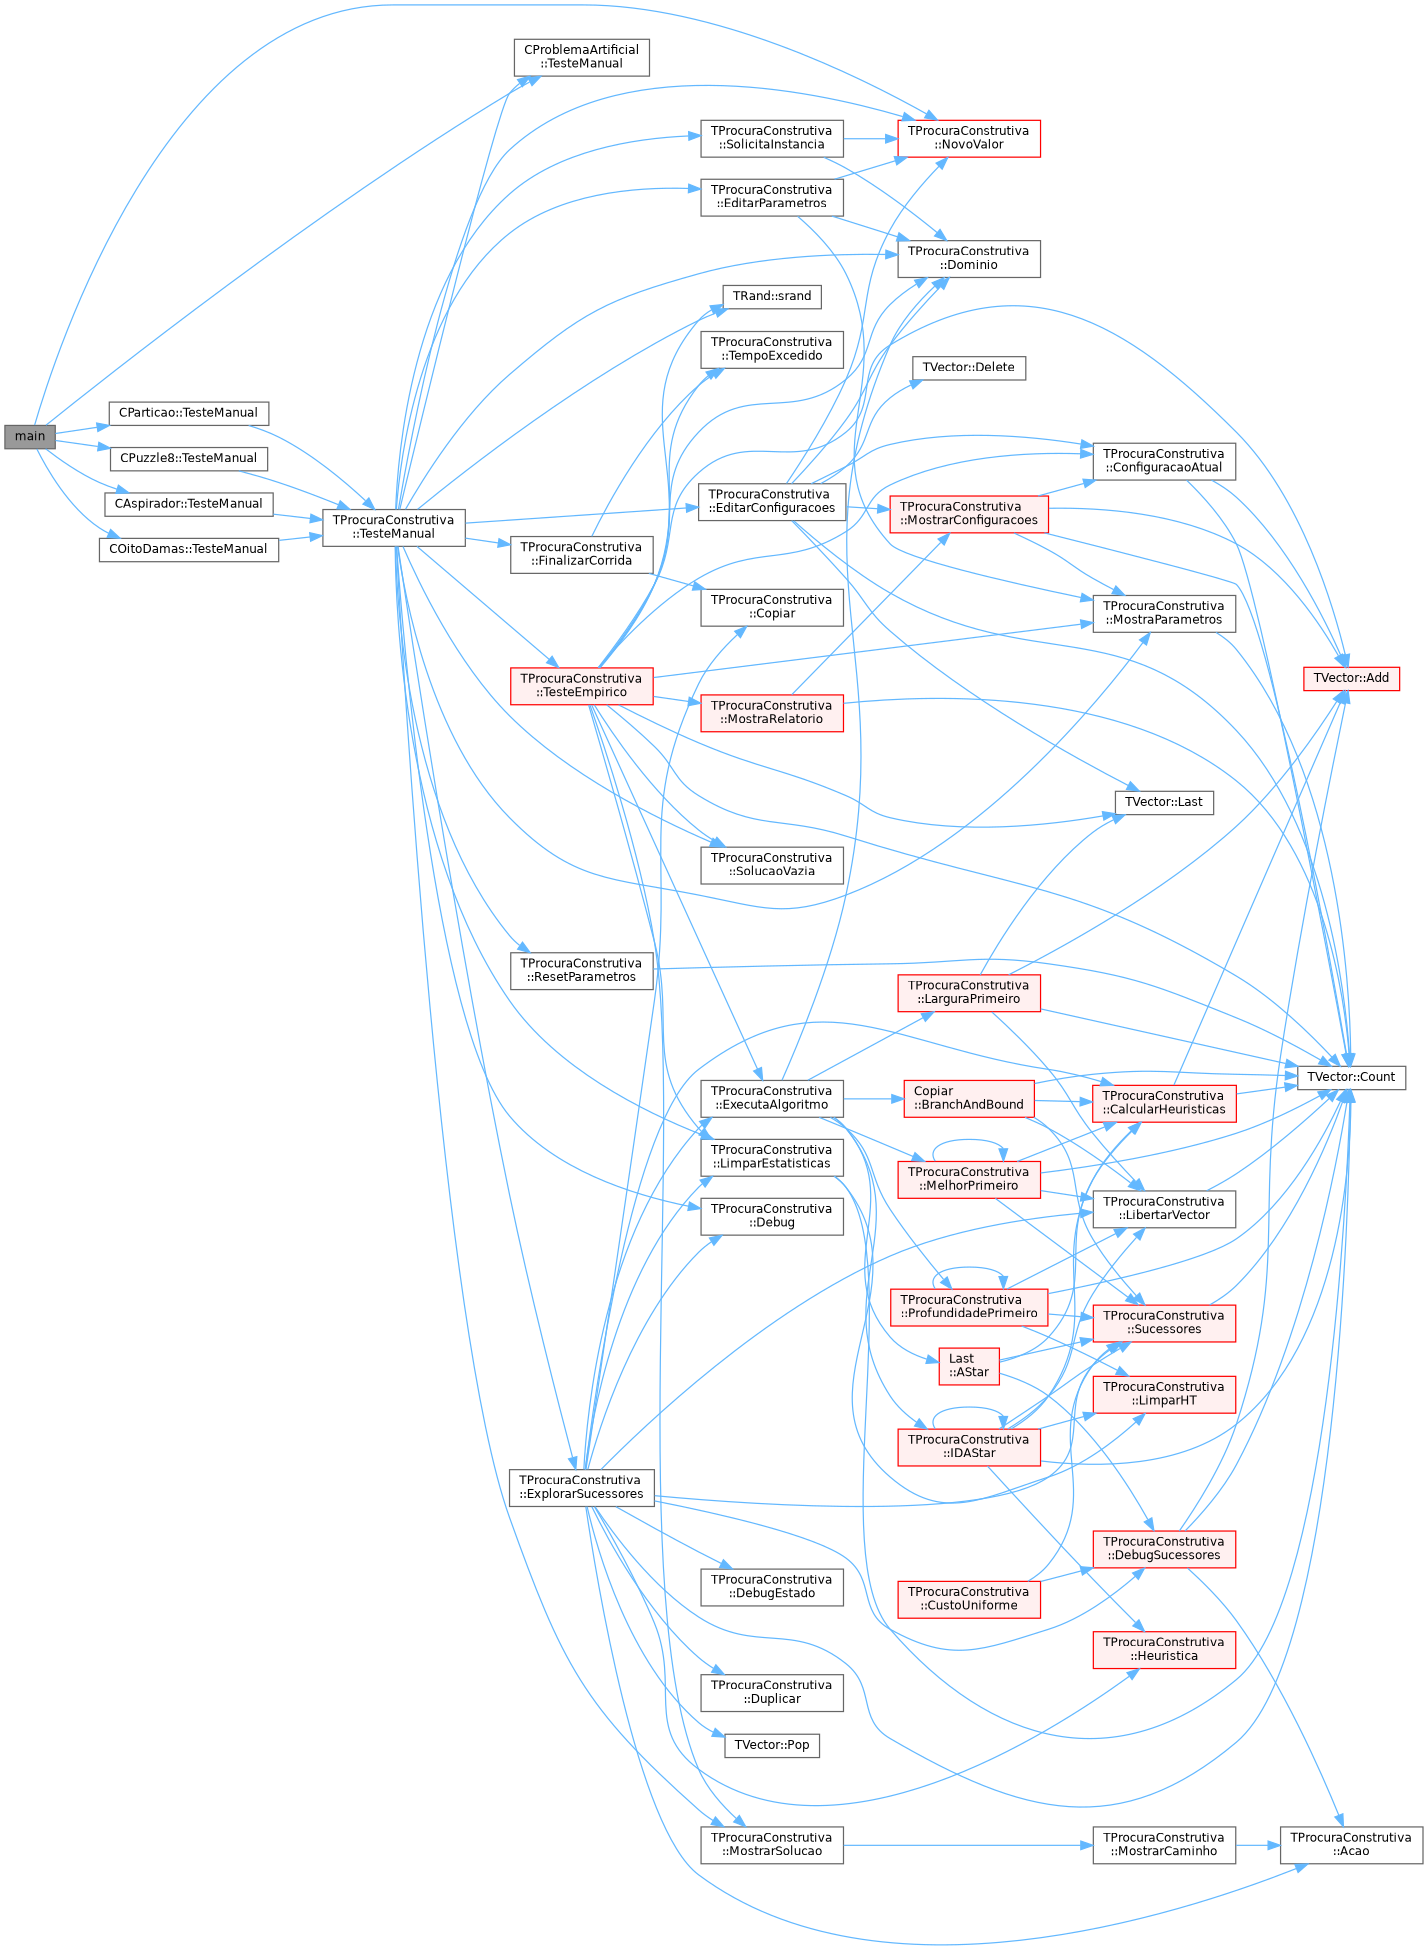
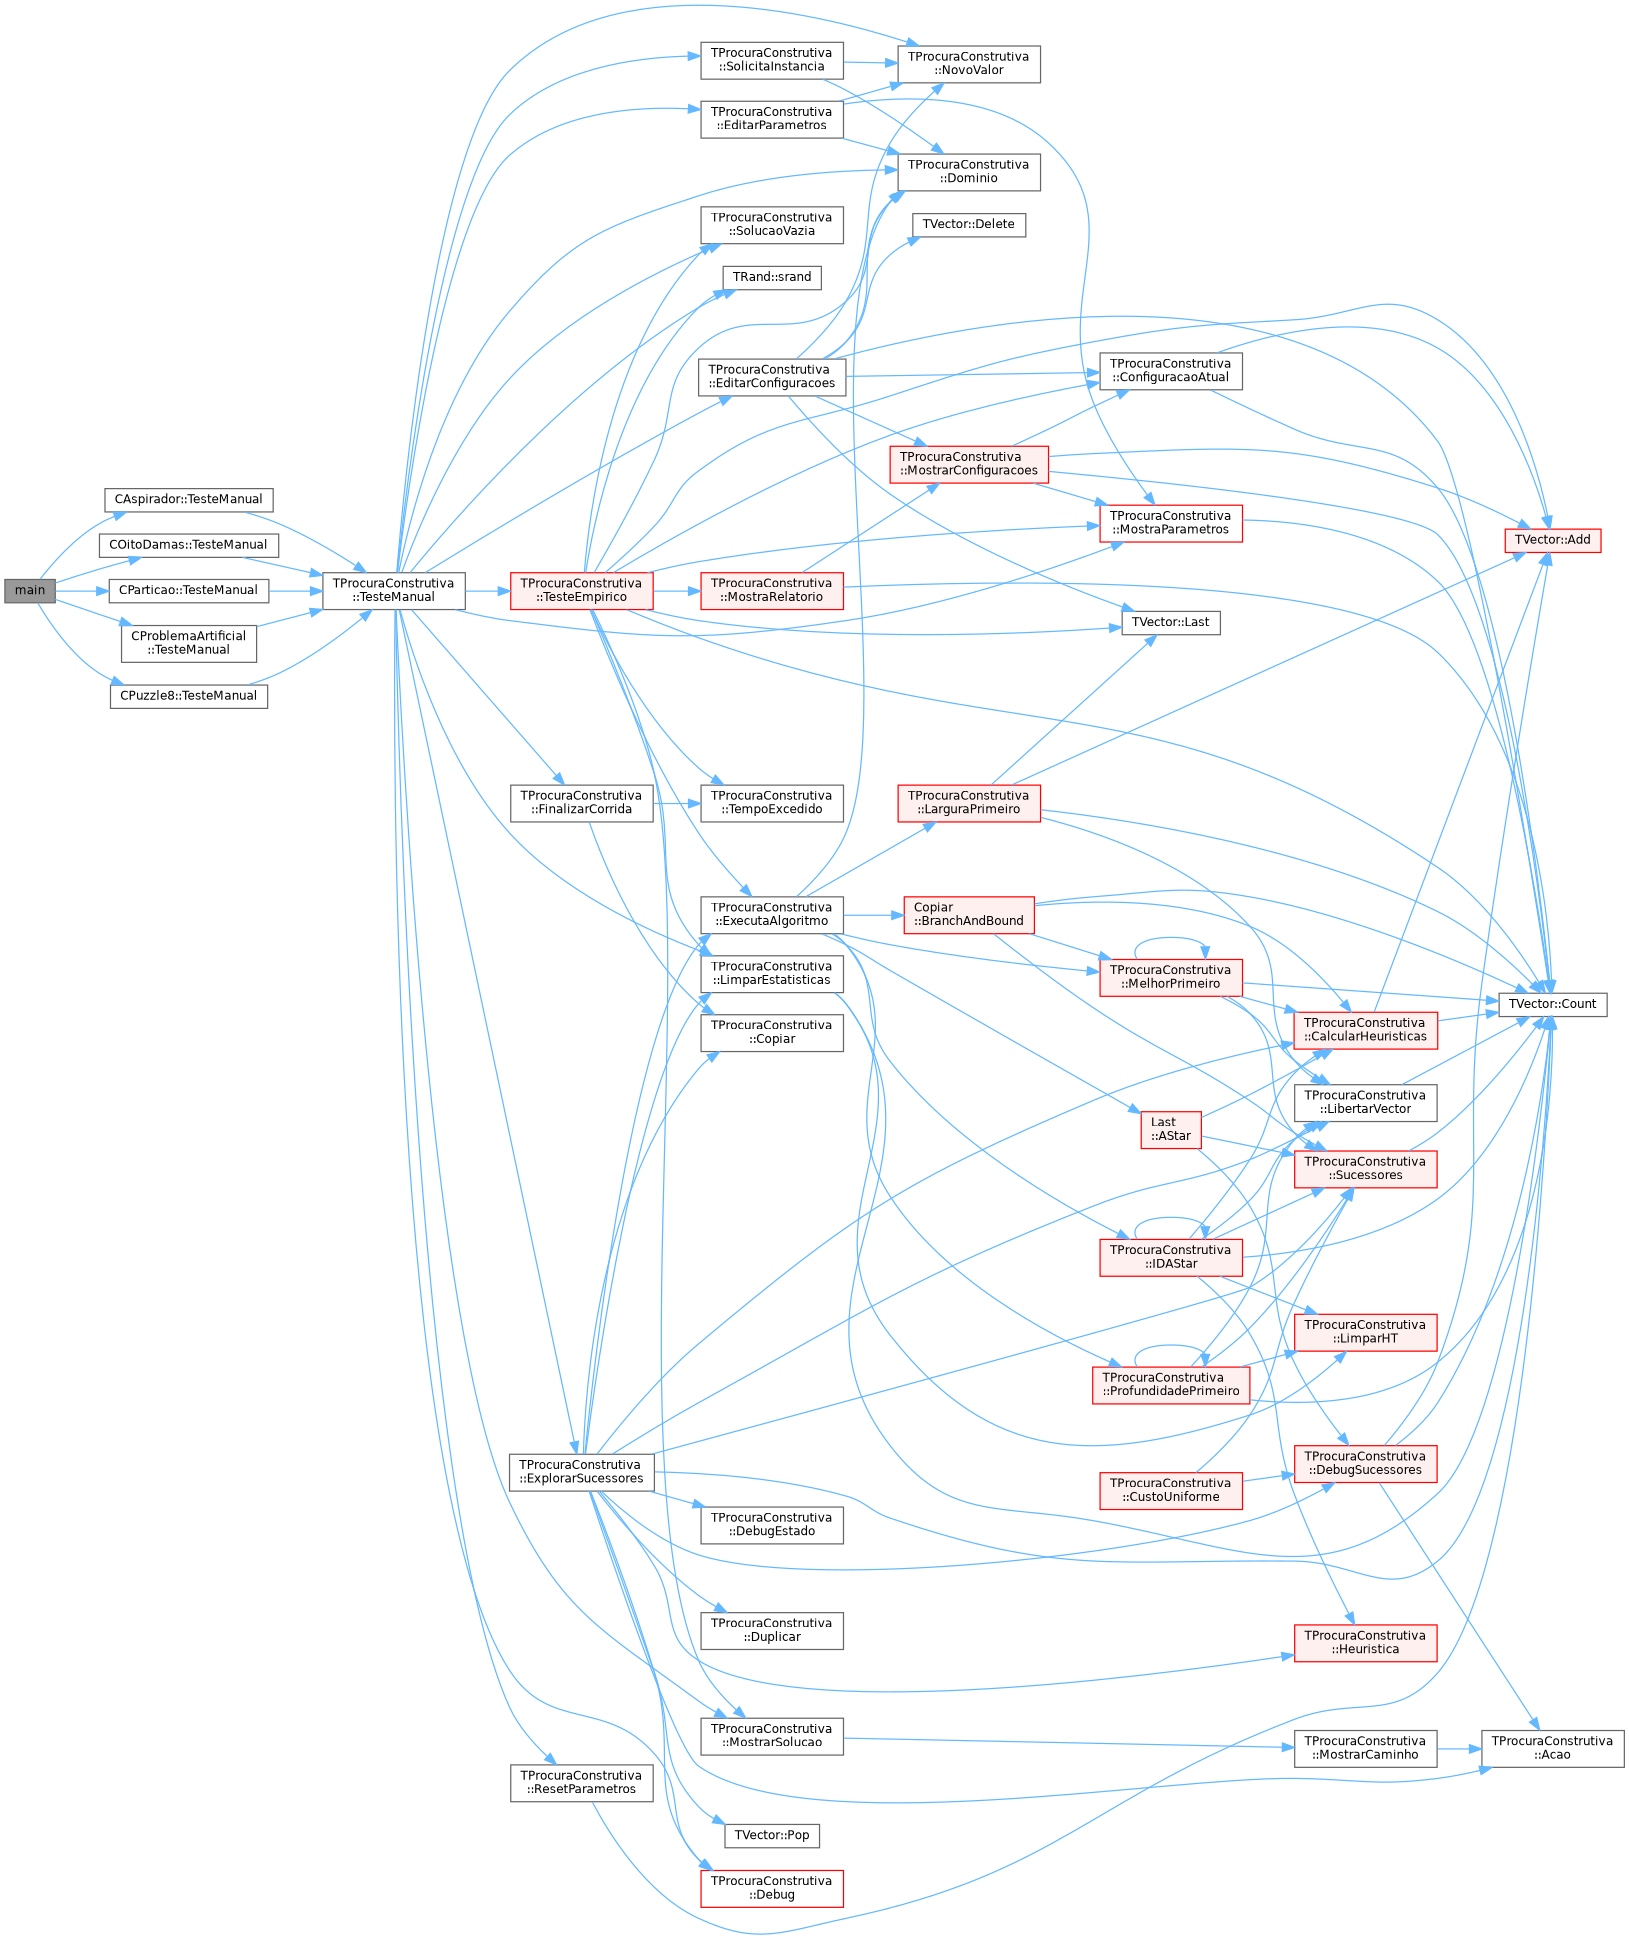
(377, 8) -> none
(969, 139) -> (969, 64)
(453, 293) -> (284, 620)
(1165, 614) -> (1171, 524)
(1080, 1147) -> (1064, 945)
(772, 1217) -> (772, 1889)
